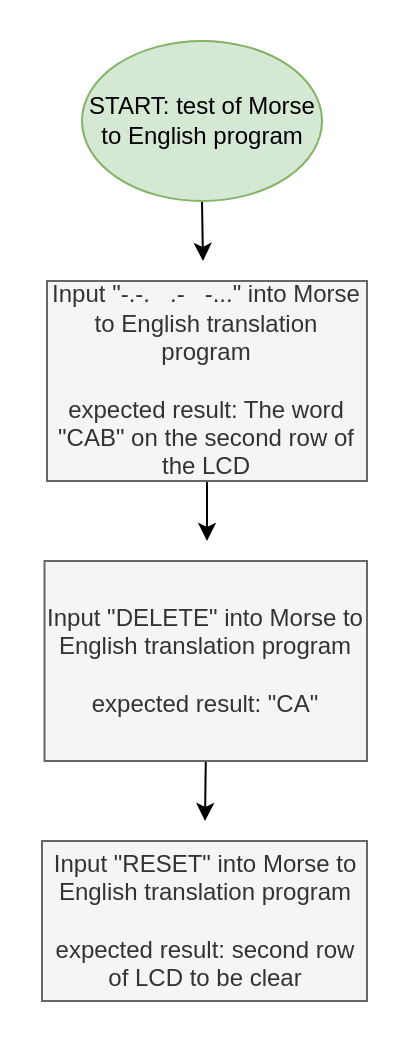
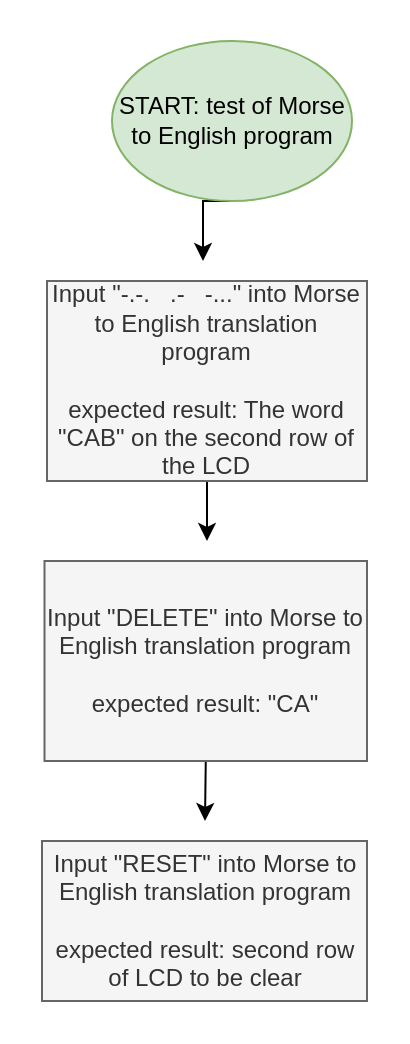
(202, 121) -> (232, 121)
